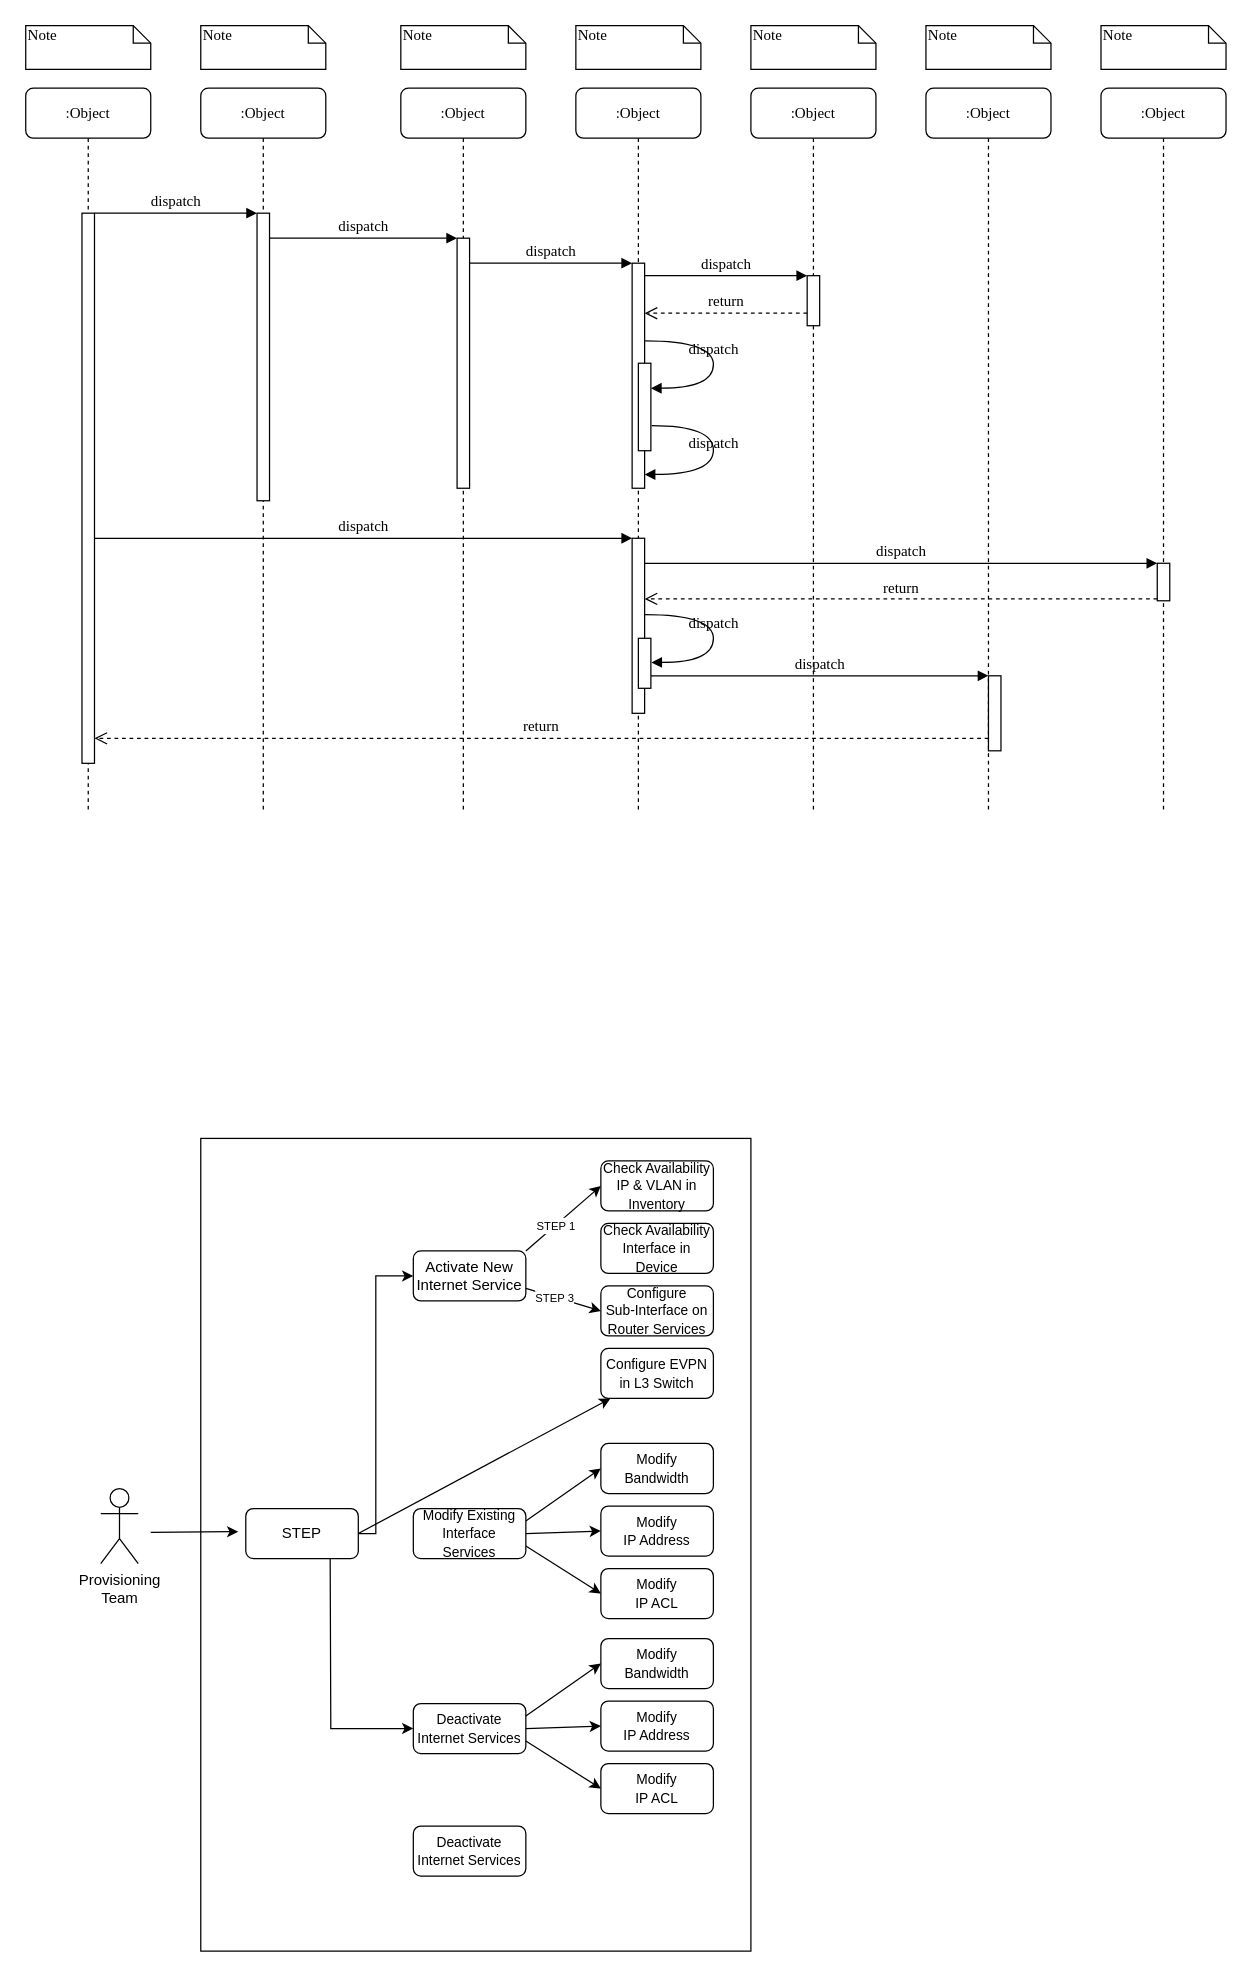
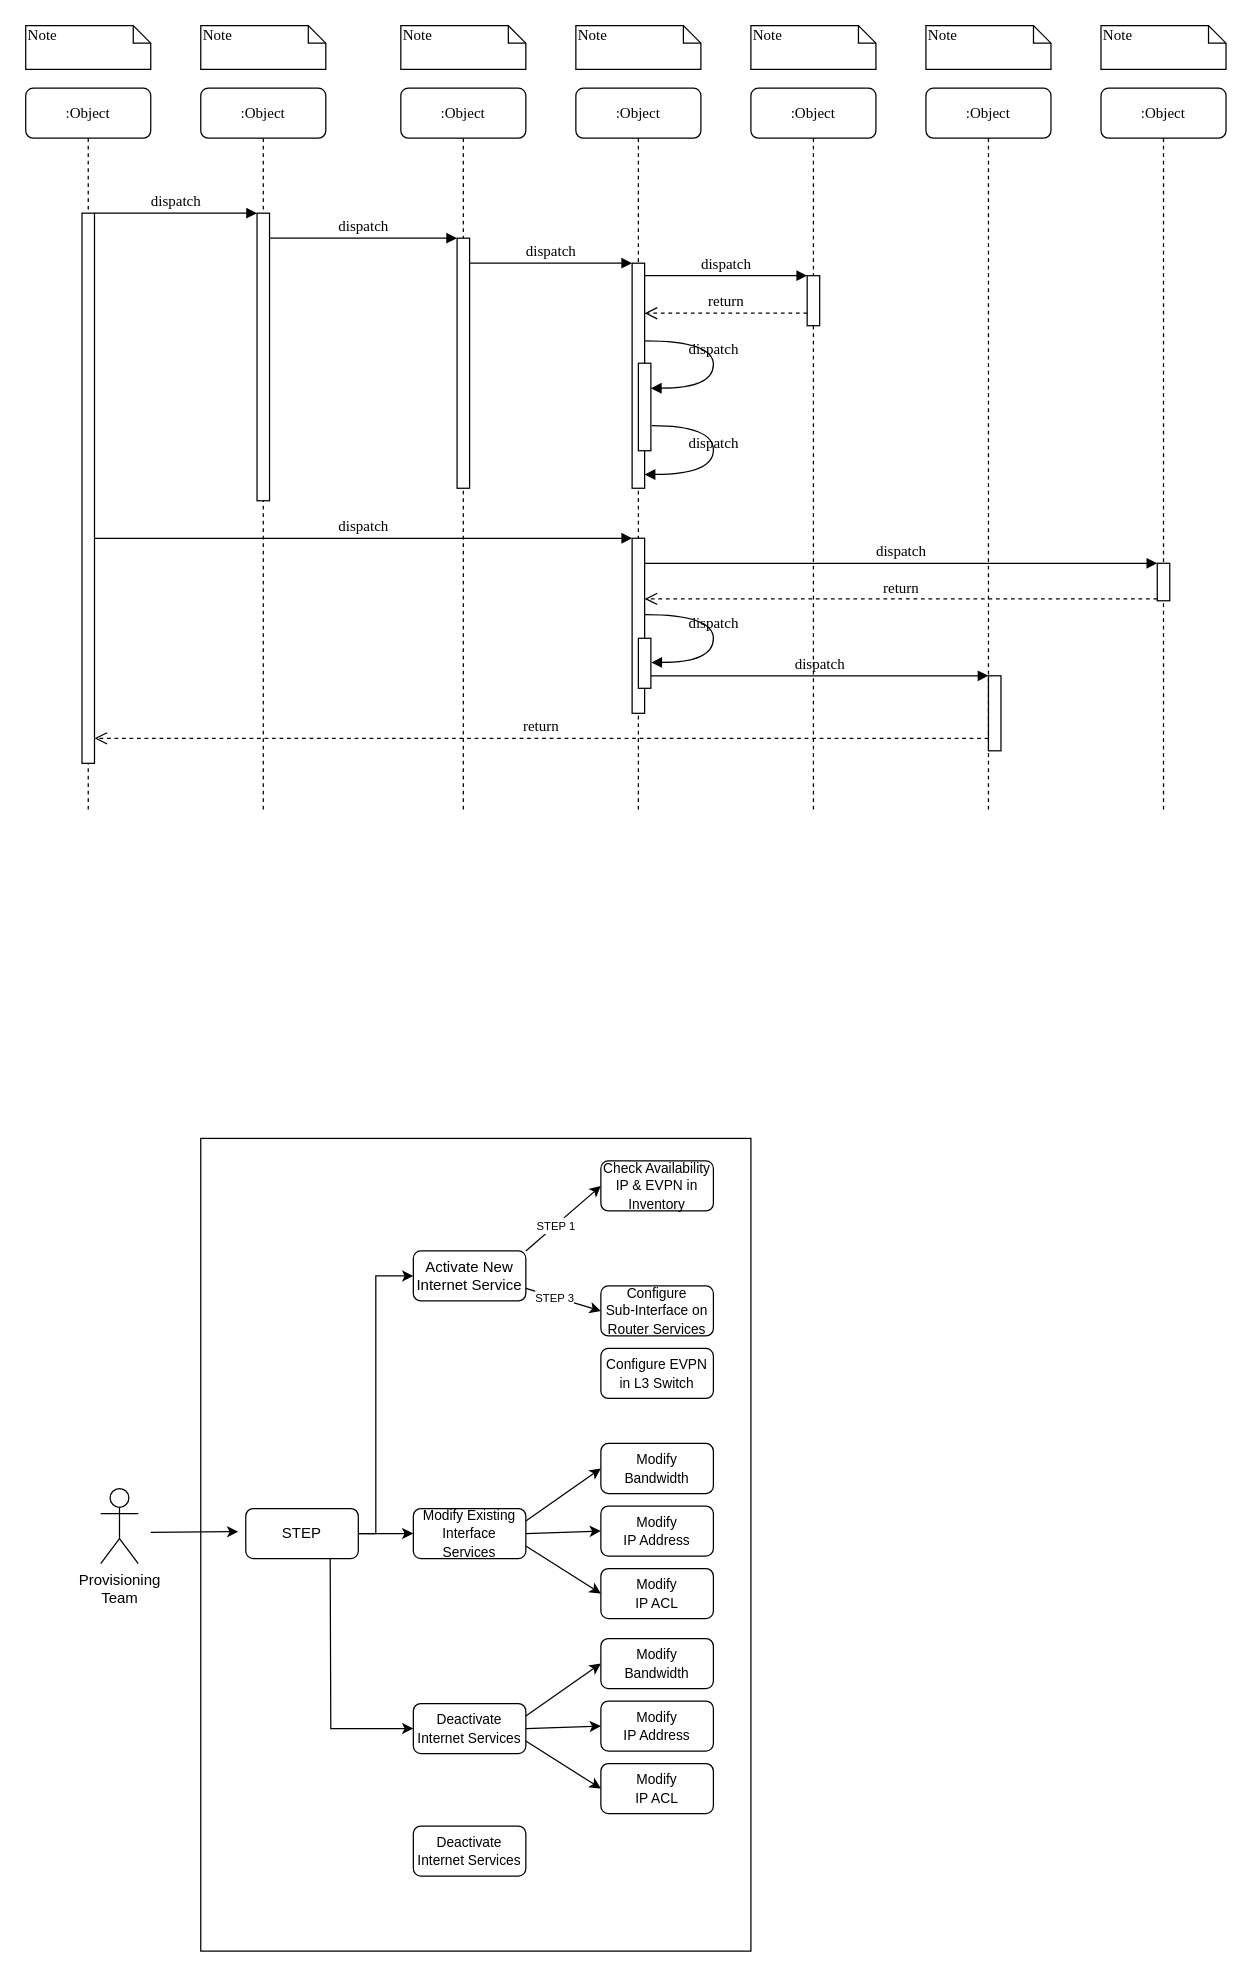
(657, 1186) -> (657, 1186)
(657, 1248) -> none
(482, 1467) -> (391, 1533)
